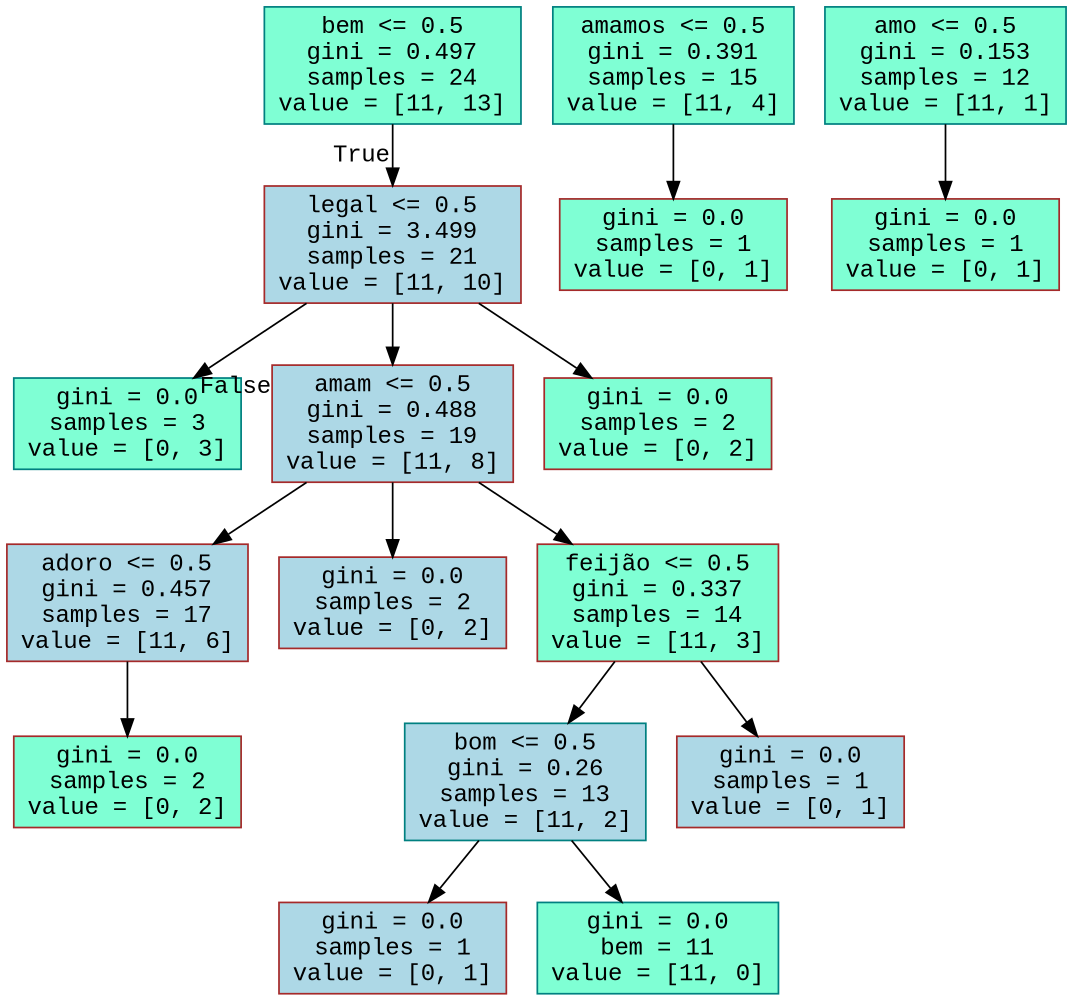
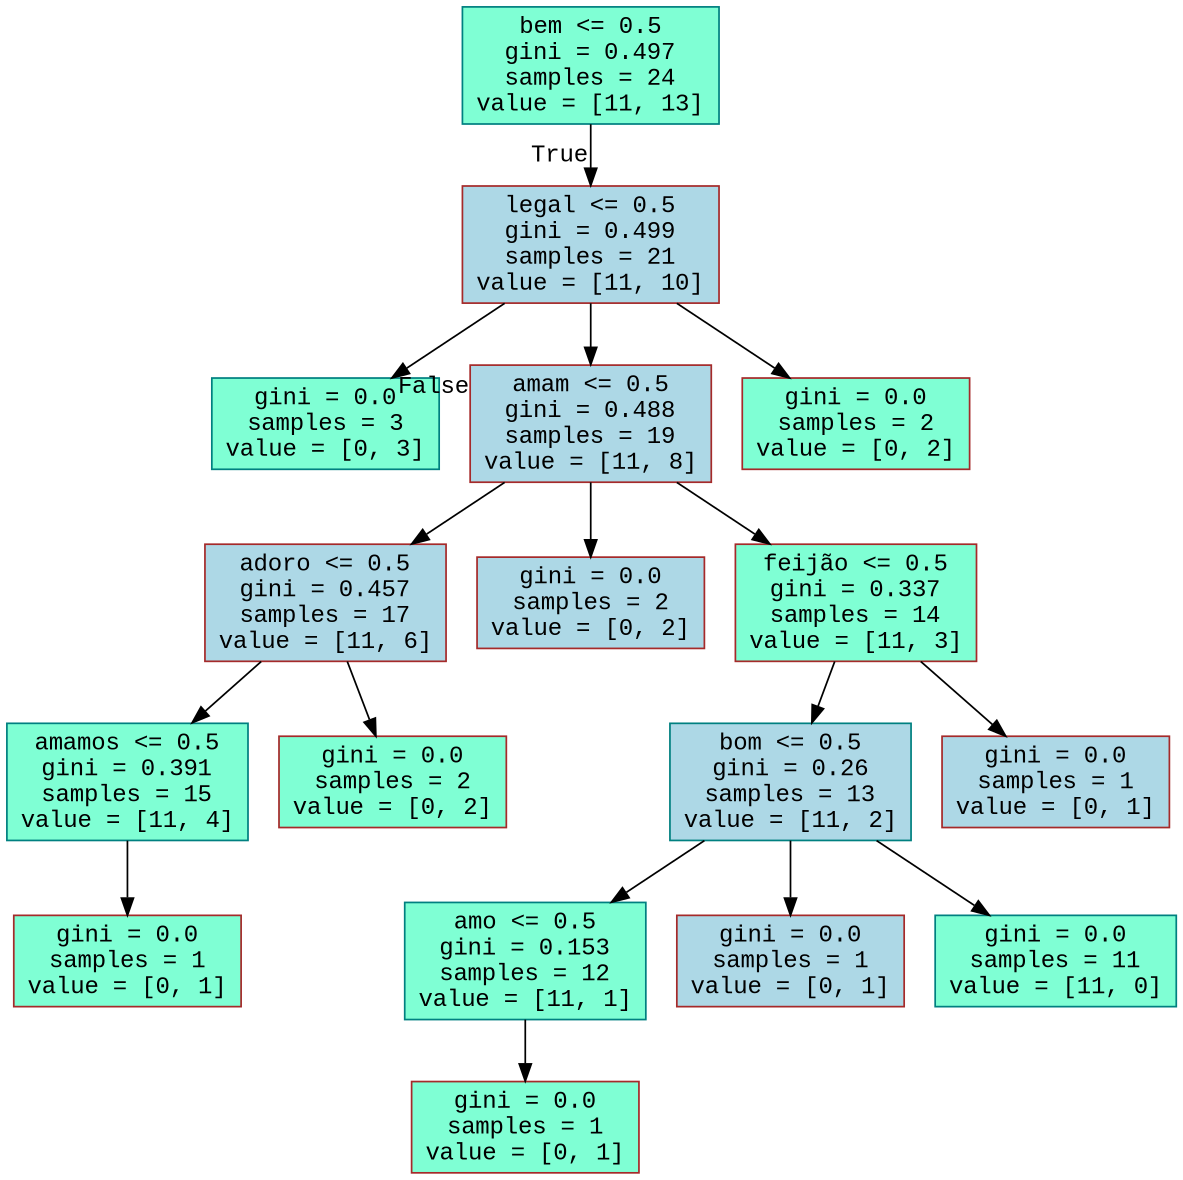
(393, 245) -> (591, 245)
none -> (233, 686)
none -> (665, 867)
(658, 948) -> (1056, 961)
